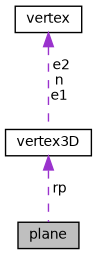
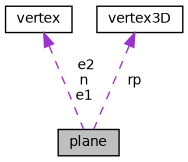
(48, 88) -> (66, 88)
